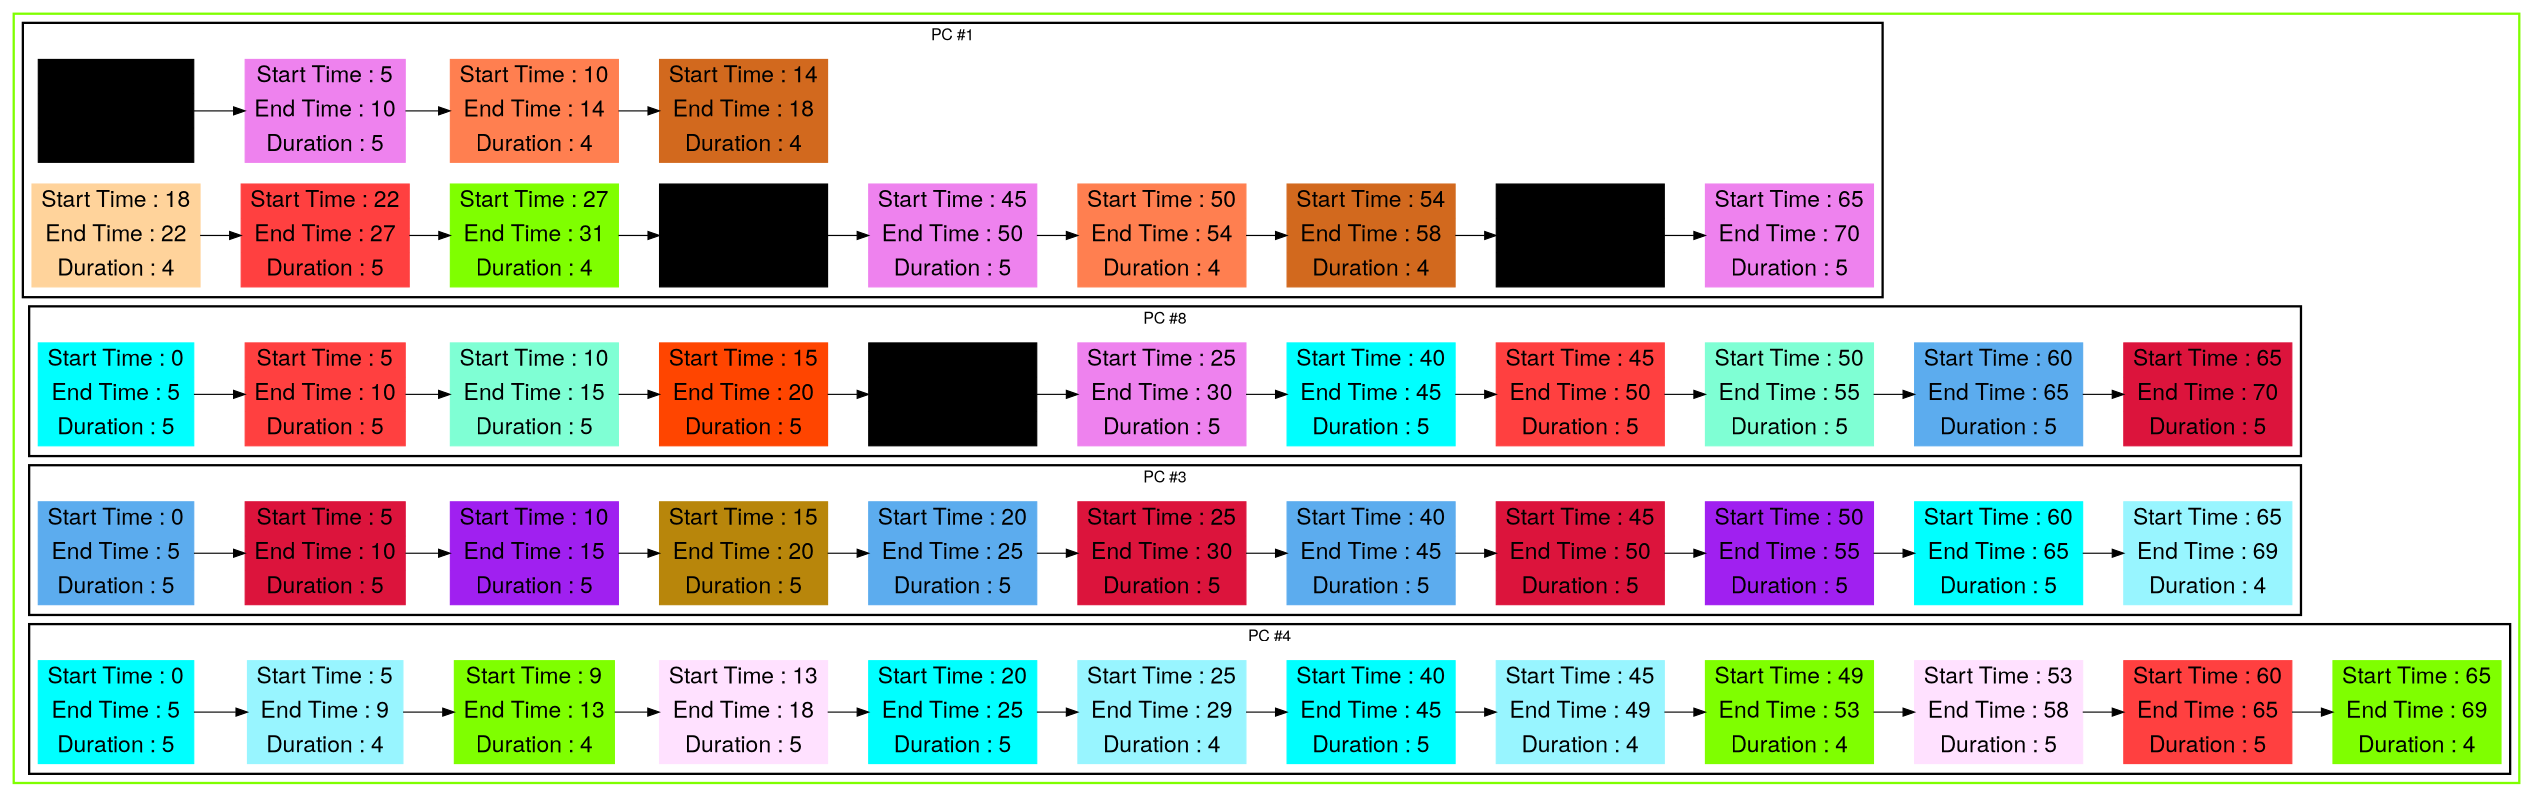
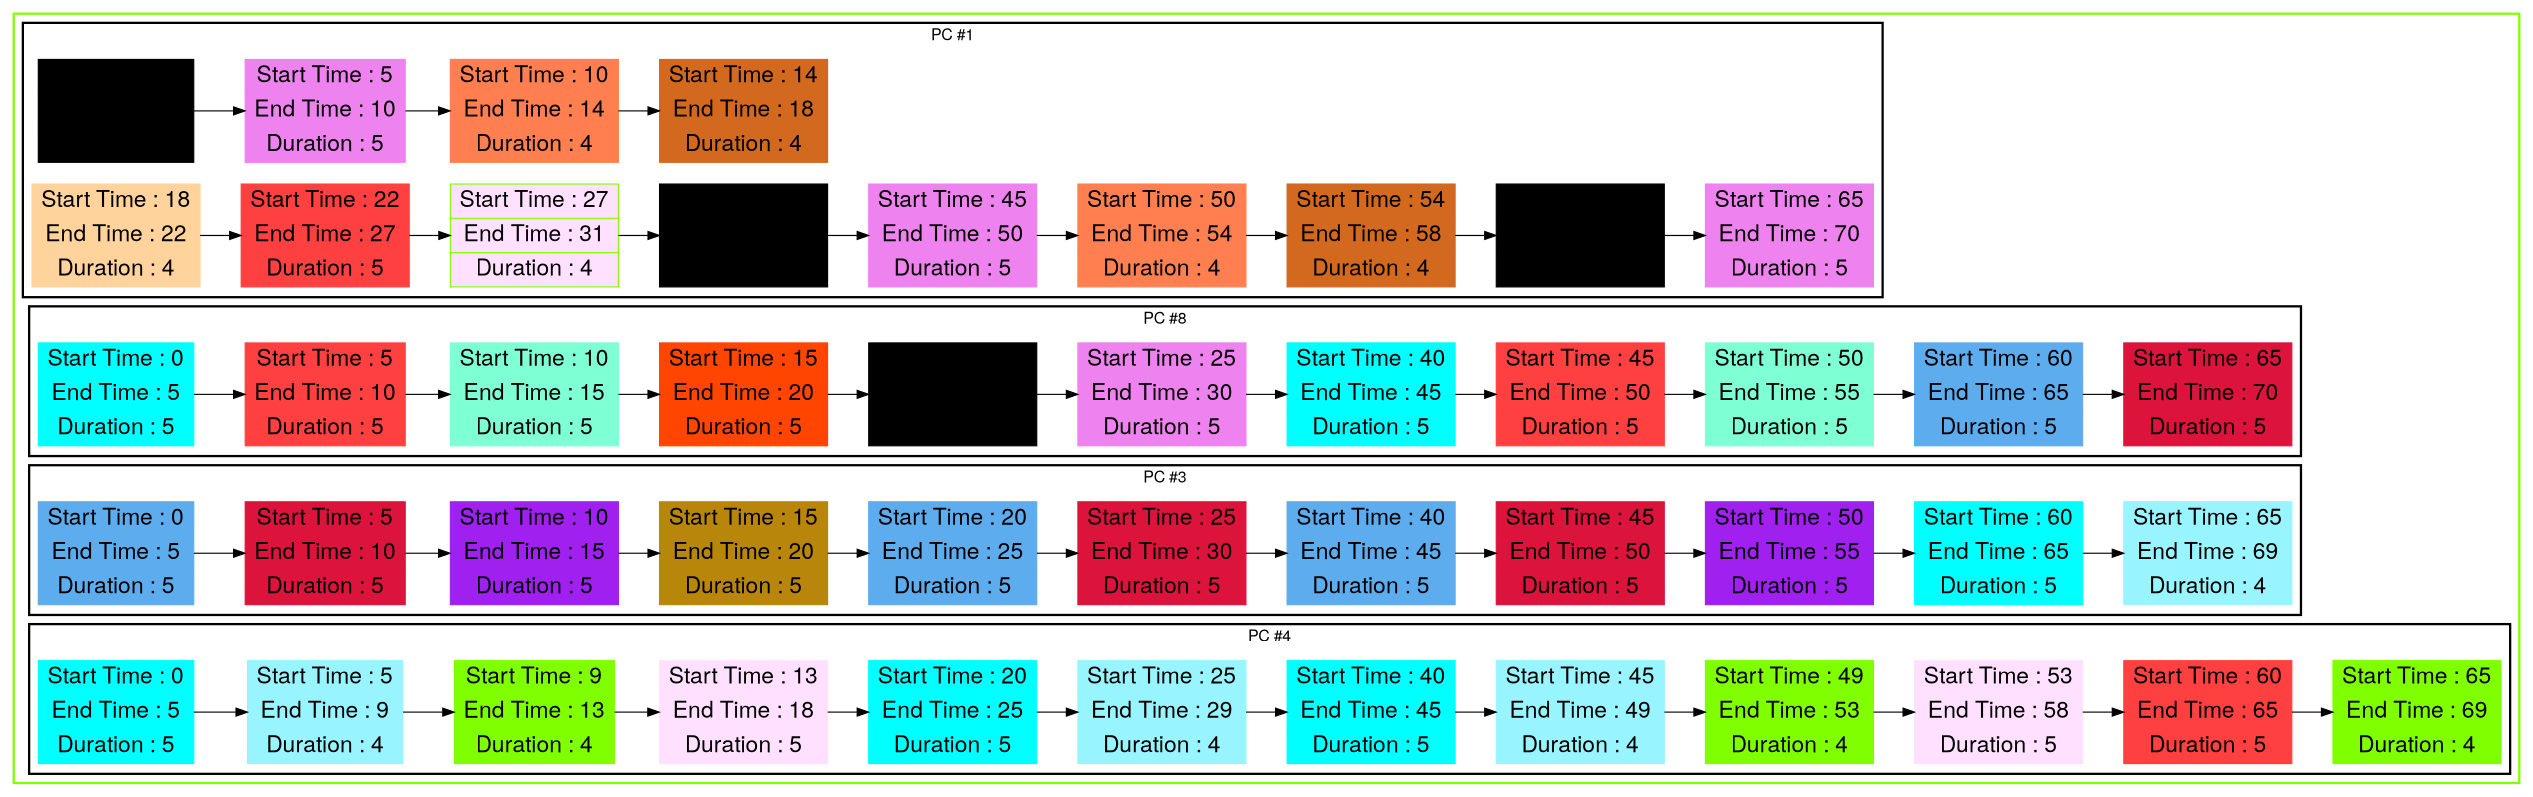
(534, 235) -> (534, 235)
